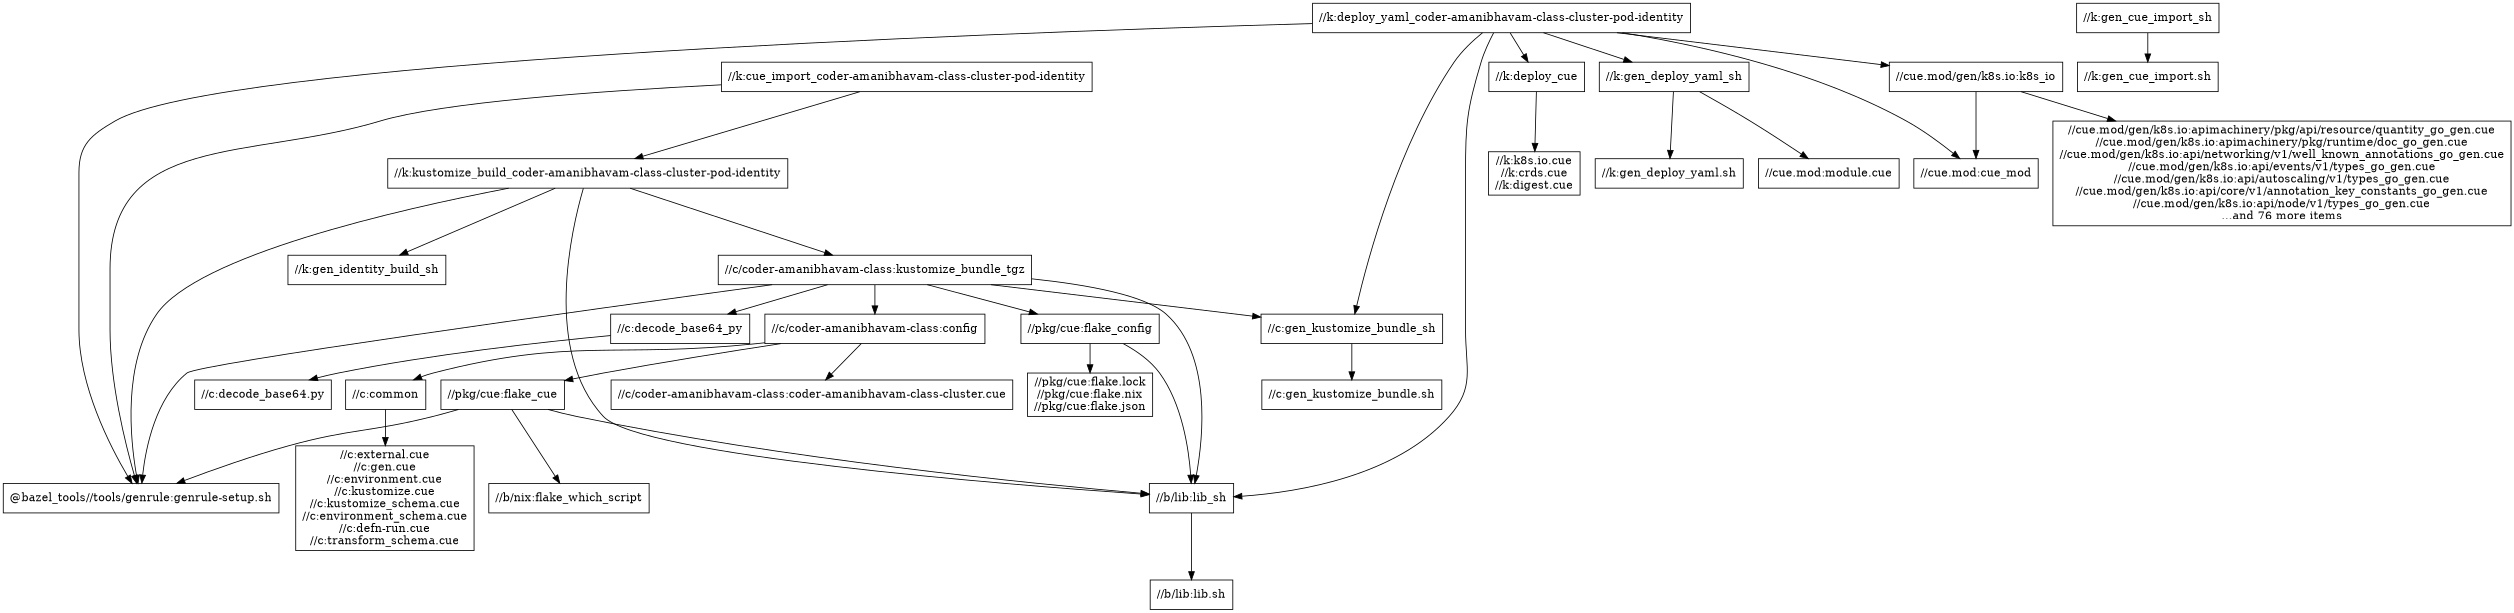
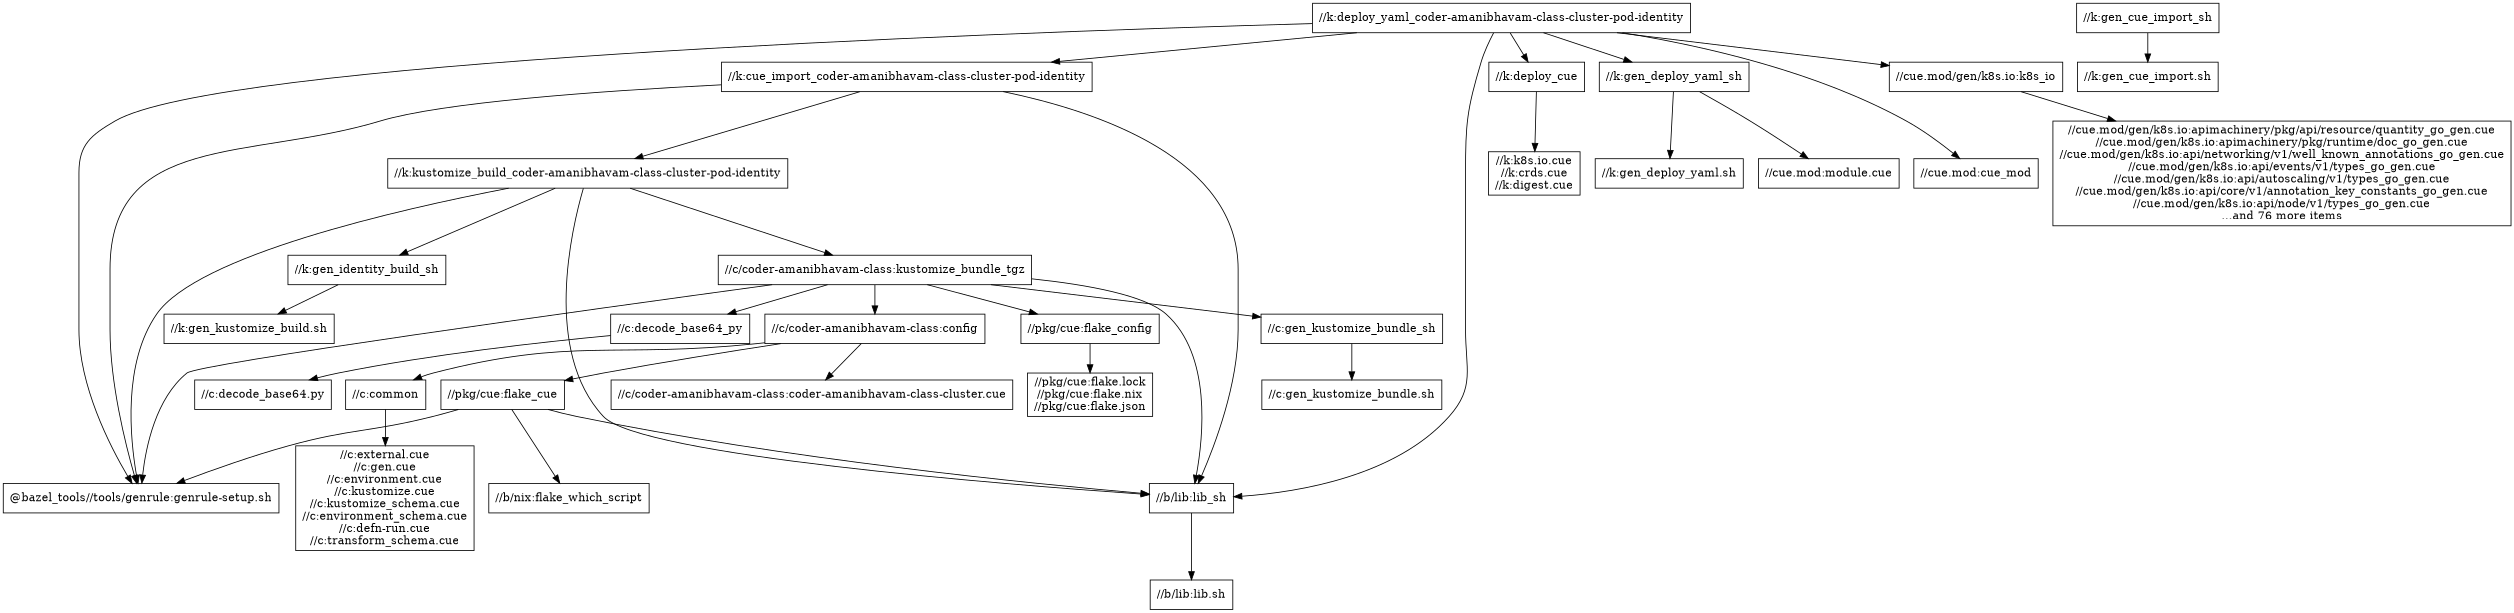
(1976, 121) -> none
(1403, 161) -> (1208, 47)
none -> (249, 329)
(1174, 400) -> (1226, 218)
